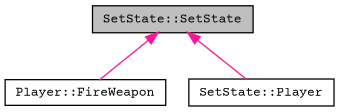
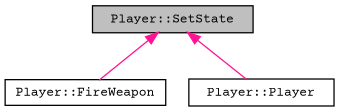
(173, 19) -> (173, 19)
(261, 92) -> (261, 92)
